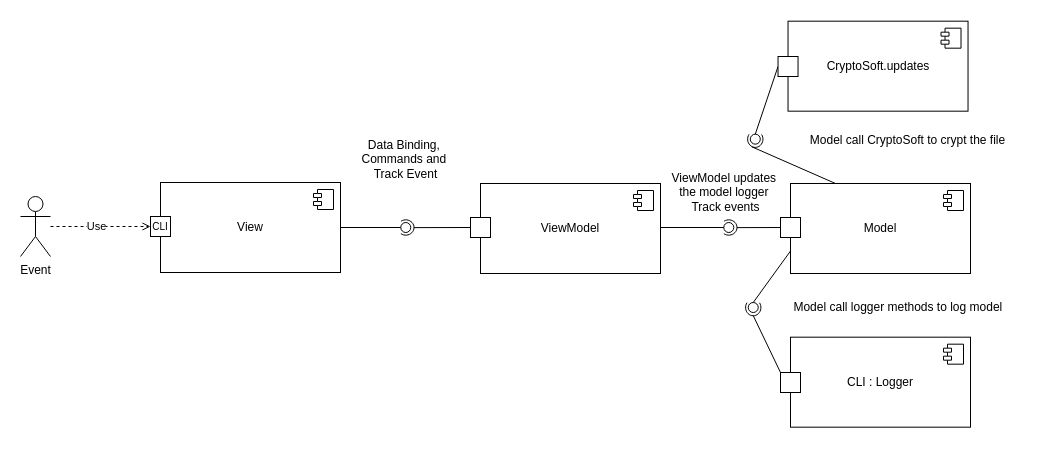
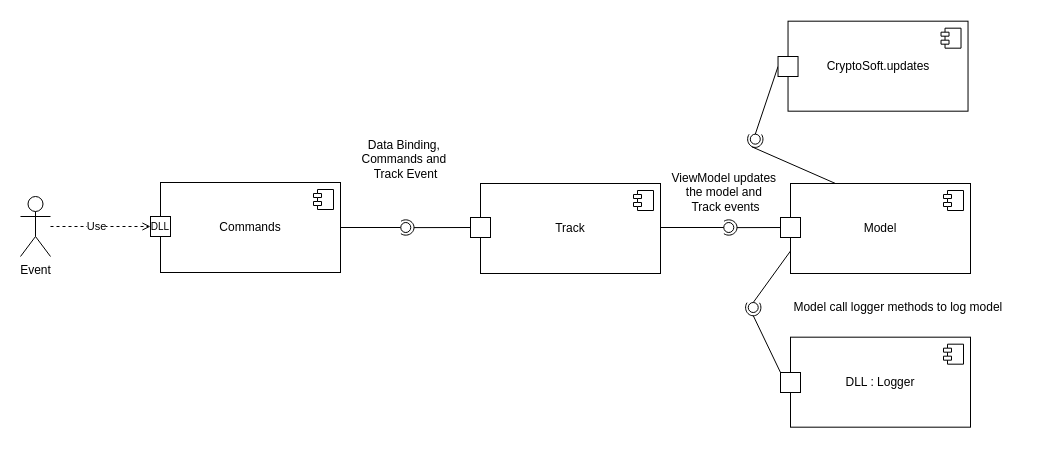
(907, 141) -> none
(726, 193) -> (726, 193)
(161, 227) -> (161, 227)
(251, 228) -> (251, 228)
(571, 229) -> (571, 229)
(881, 383) -> (881, 383)
